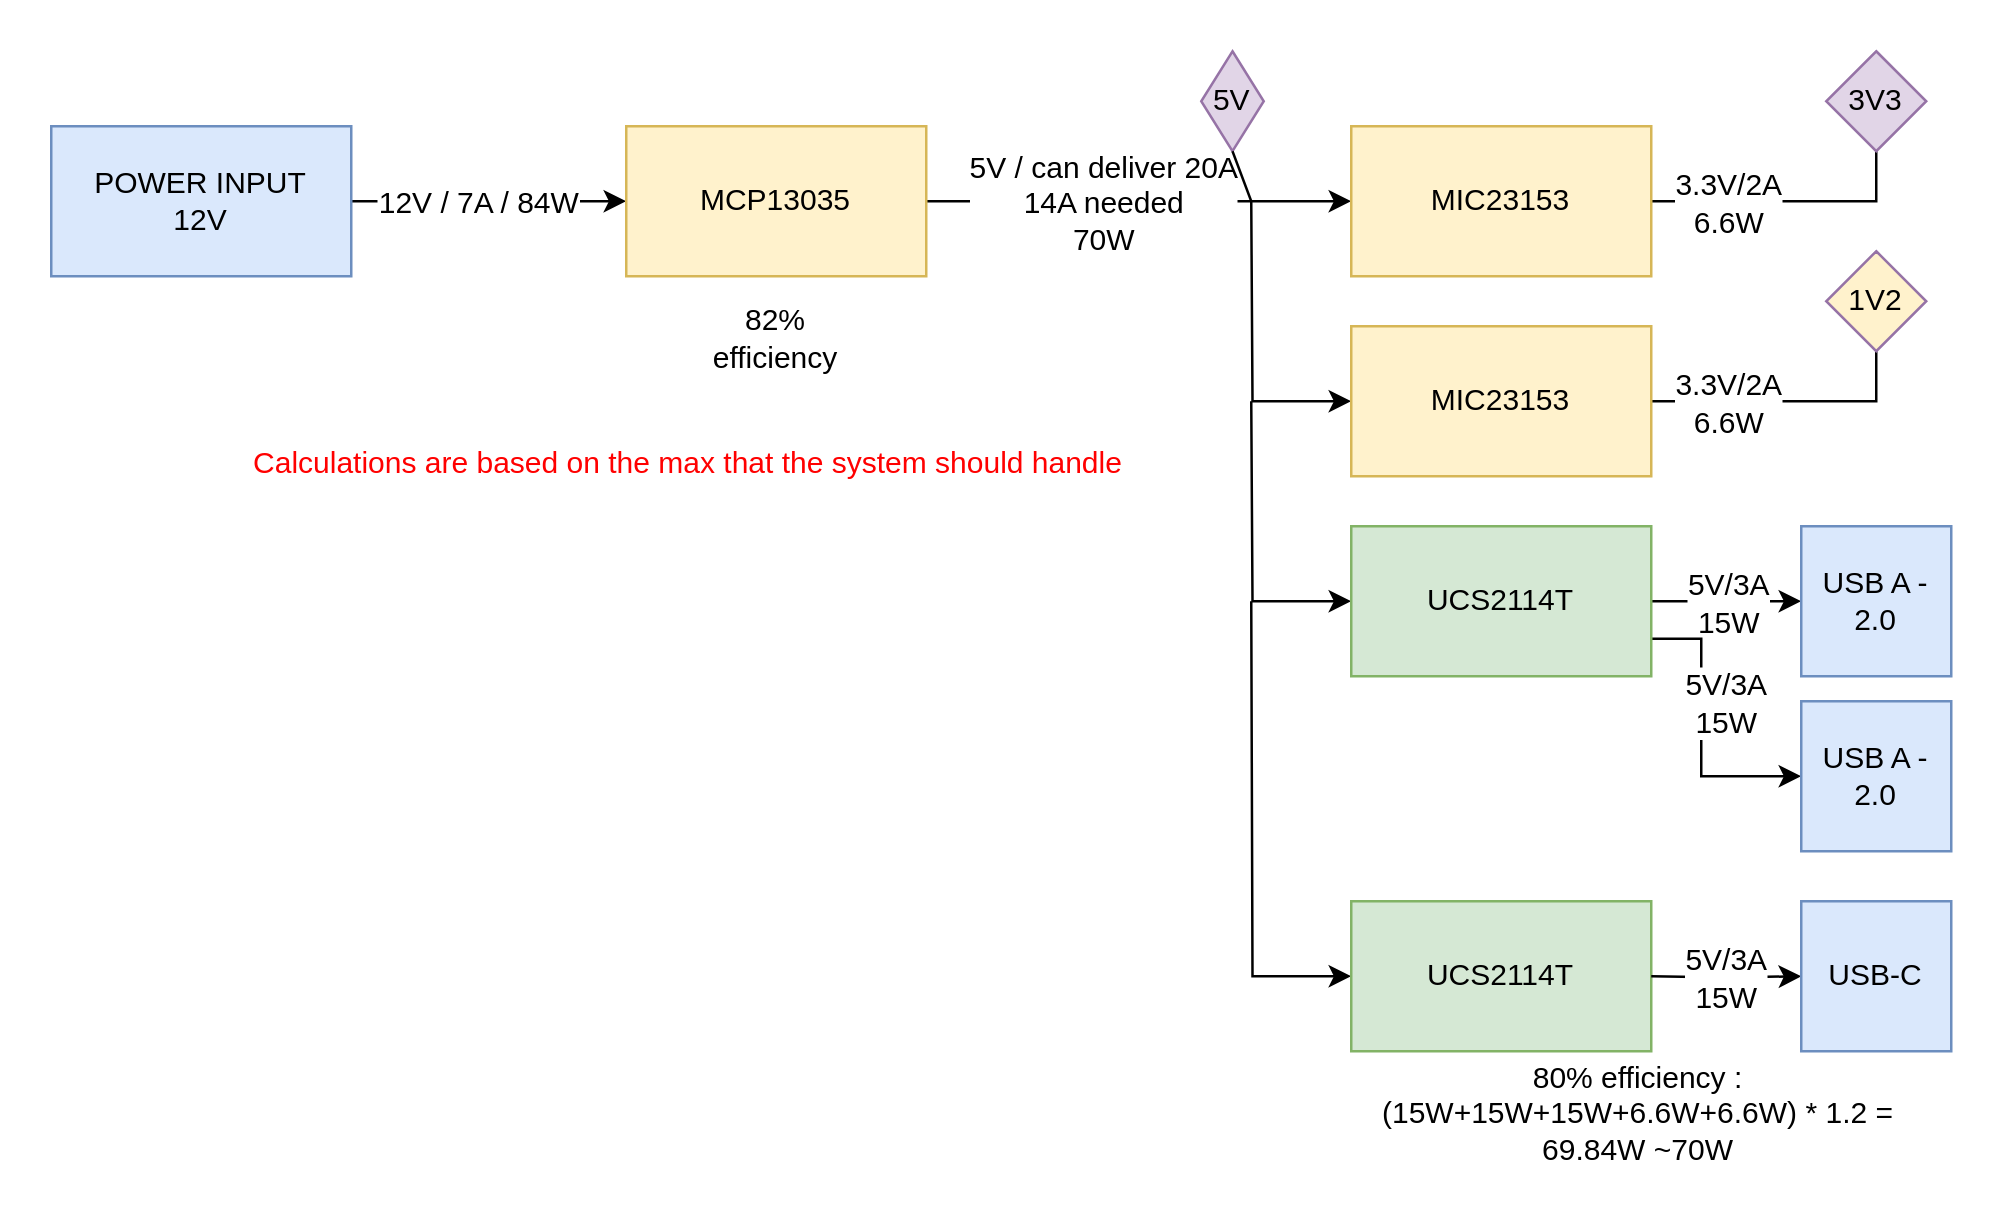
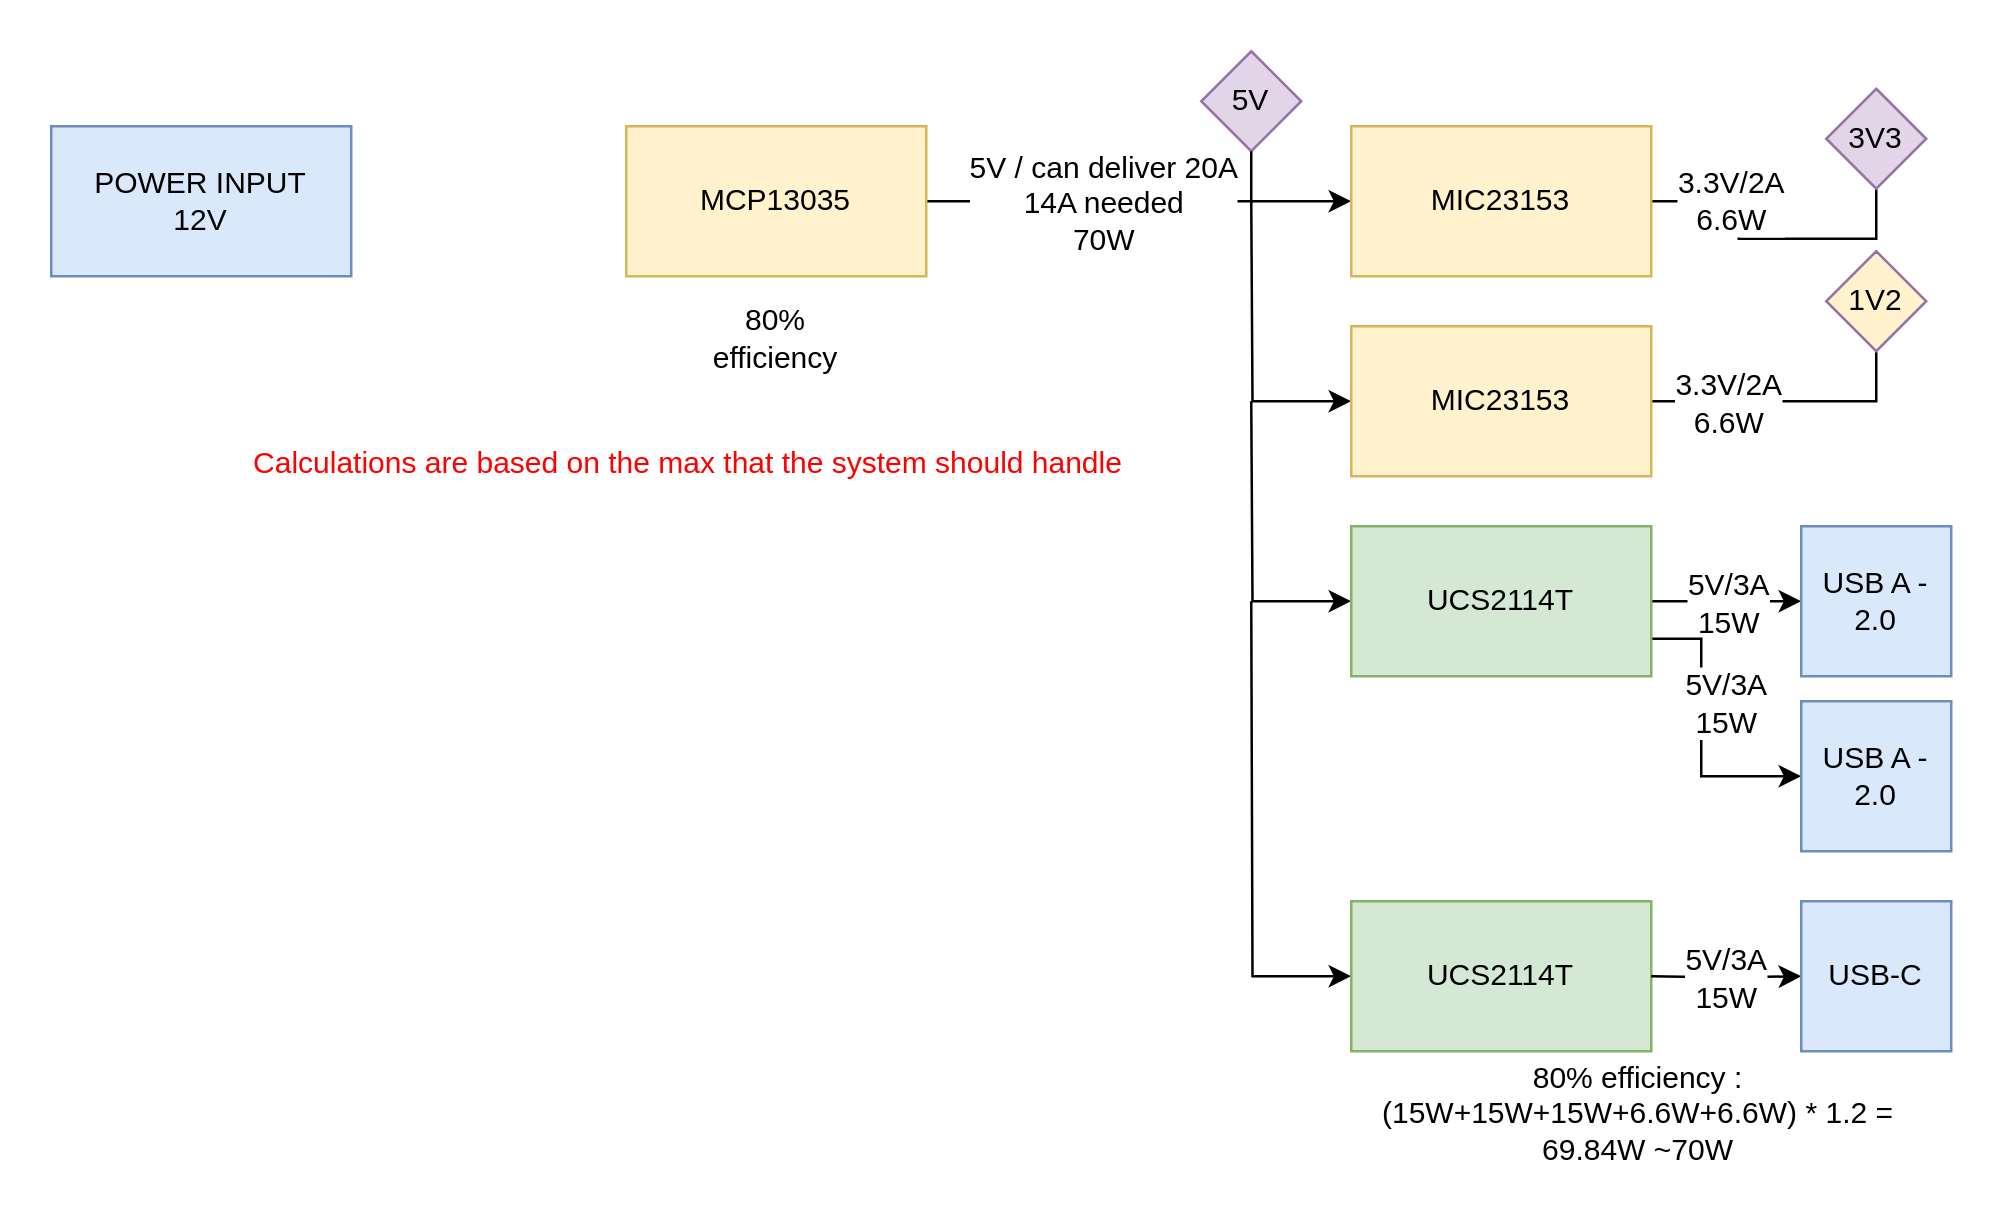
(1233, 101) -> (1251, 101)
(1876, 101) -> (1876, 139)
(563, 201) -> none
(776, 339) -> (776, 339)
